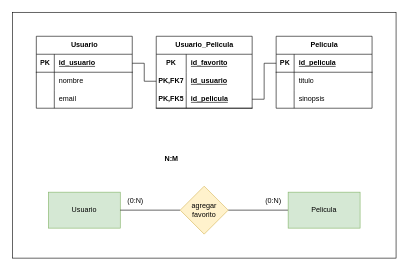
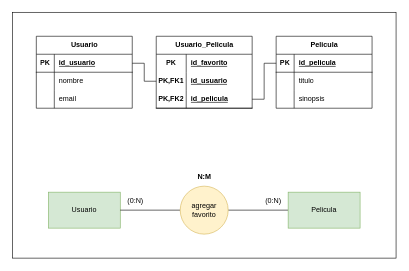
(171, 81) -> (171, 81)
(171, 99) -> (171, 99)
(171, 159) -> (204, 177)
(204, 210) -> (204, 210)
